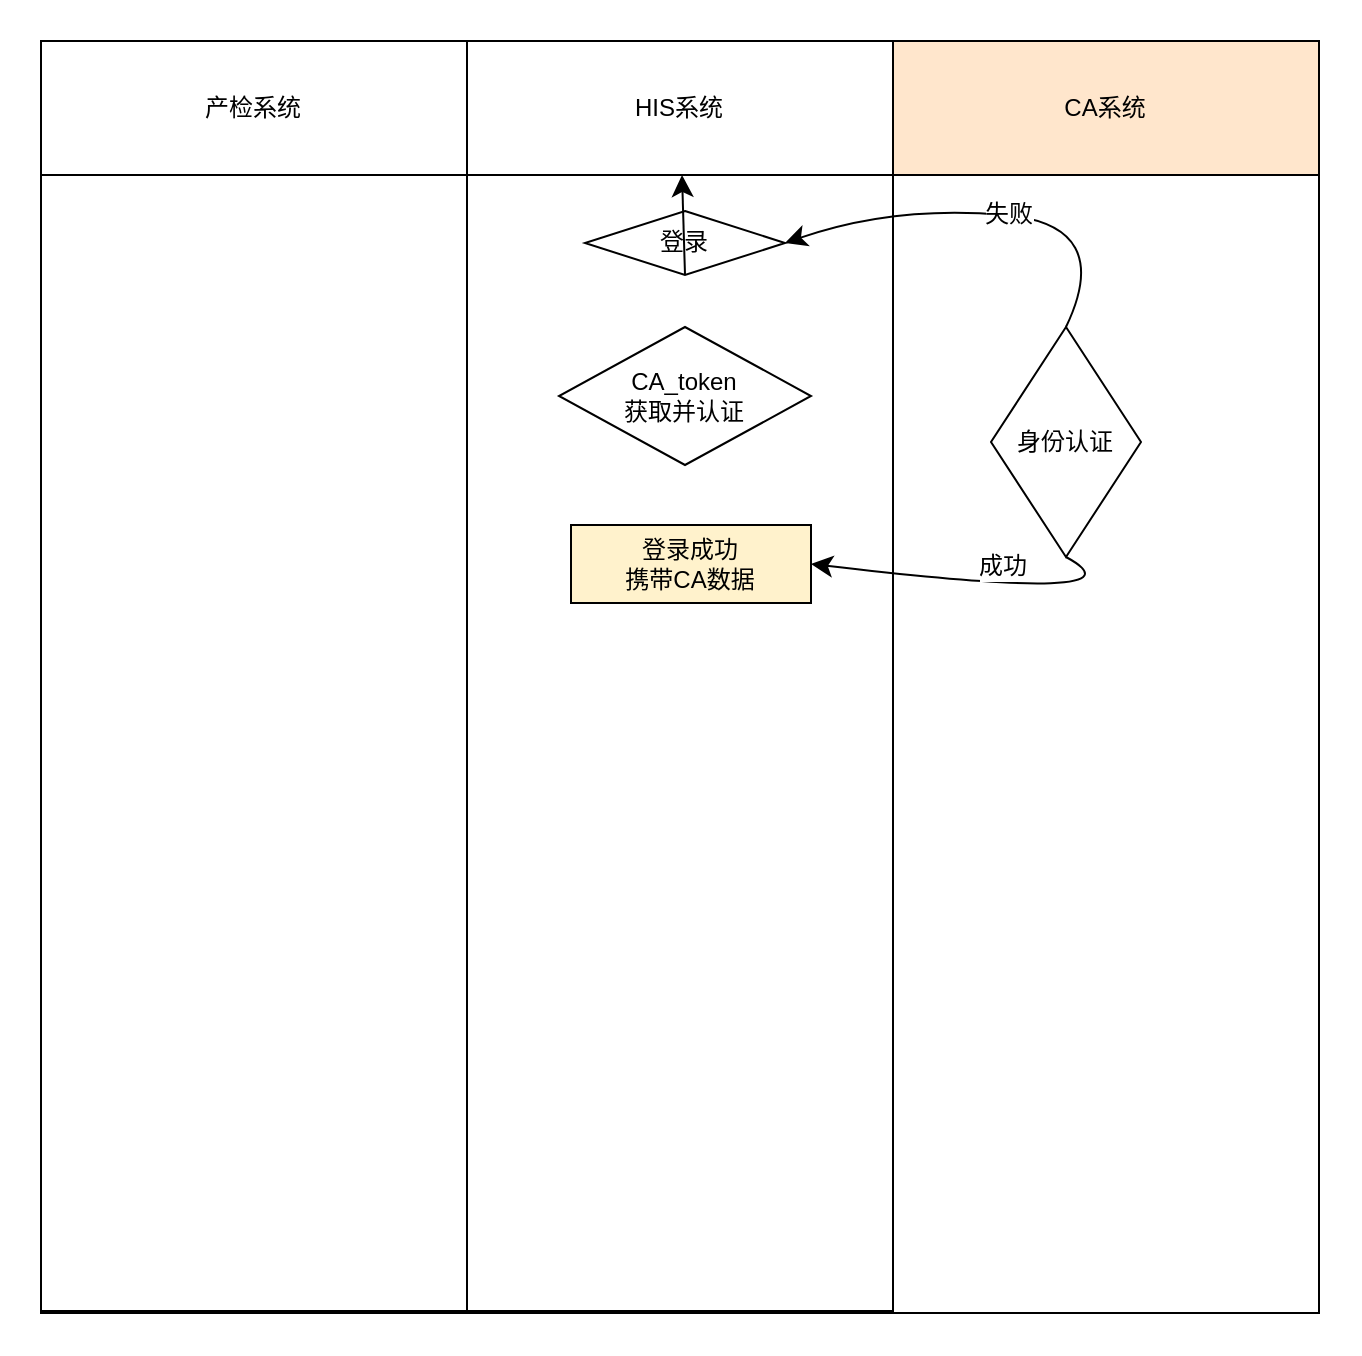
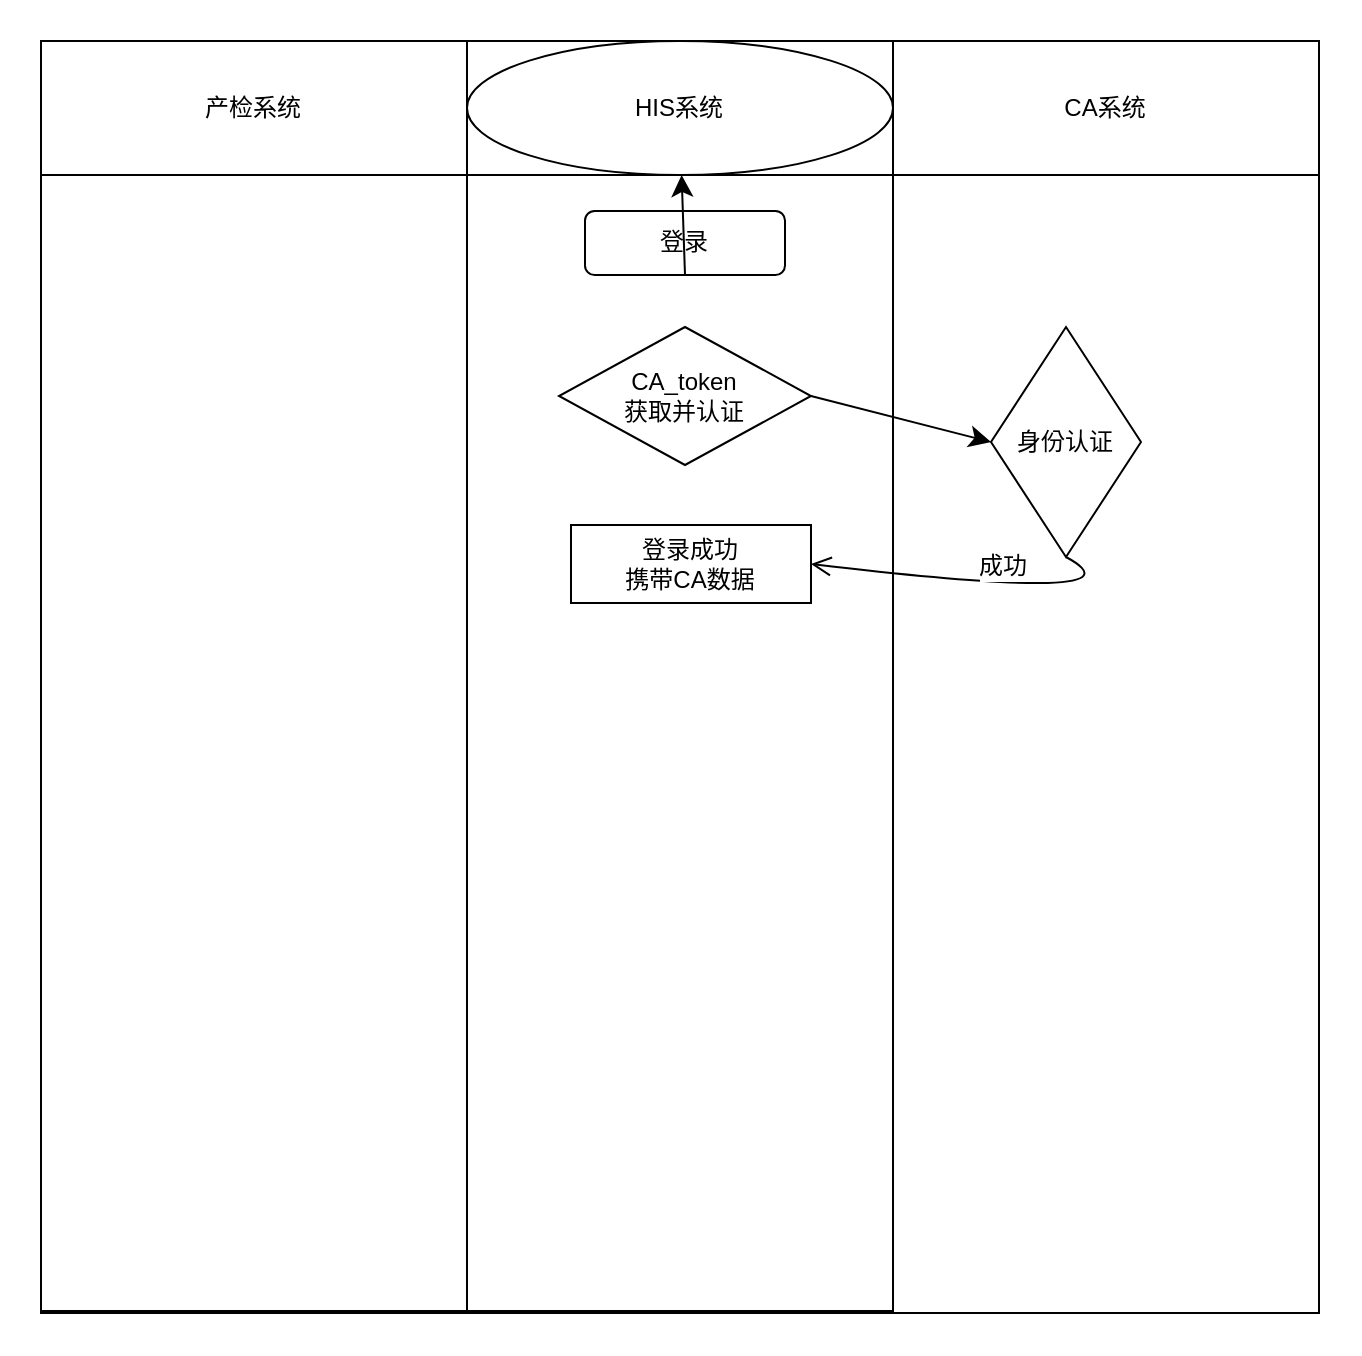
(680, 108) -> (680, 108)
(1106, 108) -> (1106, 108)
(981, 213) -> none
(685, 243) -> (685, 243)
none -> (894, 417)
(691, 564) -> (691, 564)
(829, 566) -> (823, 565)
